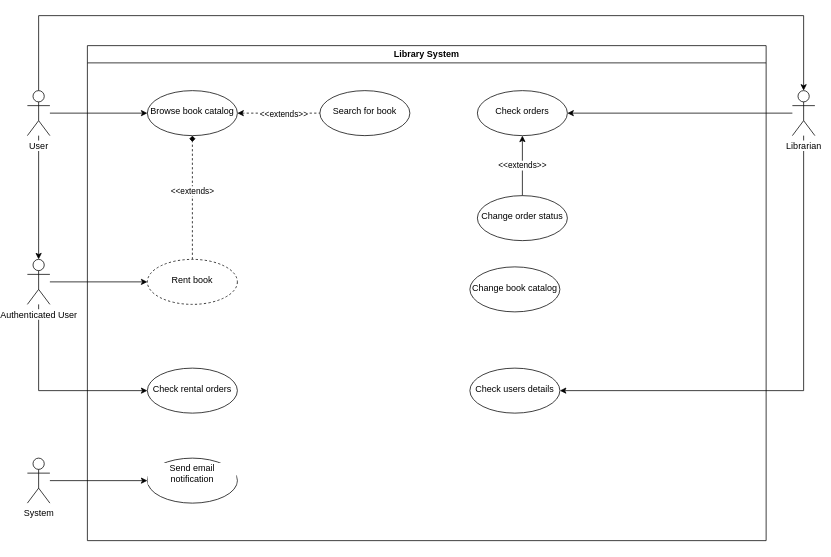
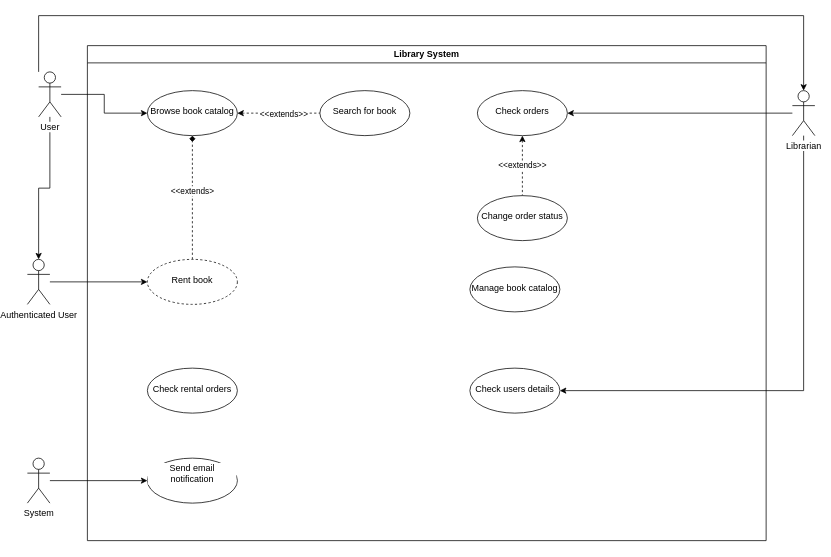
(39, 113) -> (50, 94)
(522, 182) -> (522, 182)
(515, 283) -> (515, 283)
(54, 390) -> none
